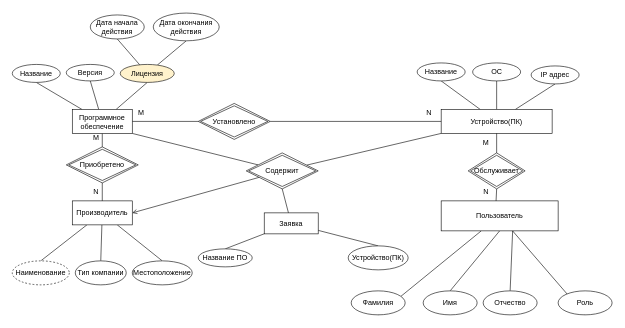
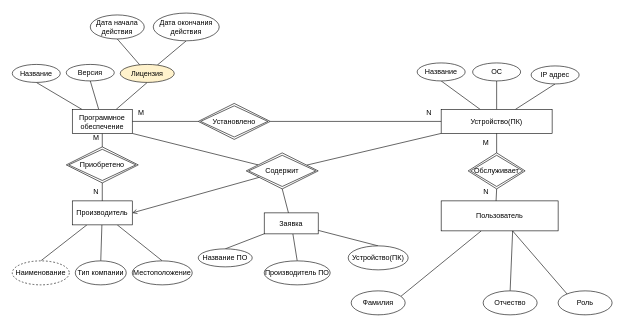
none -> (295, 247)
(475, 260) -> none
none -> (297, 273)
(450, 303) -> none
